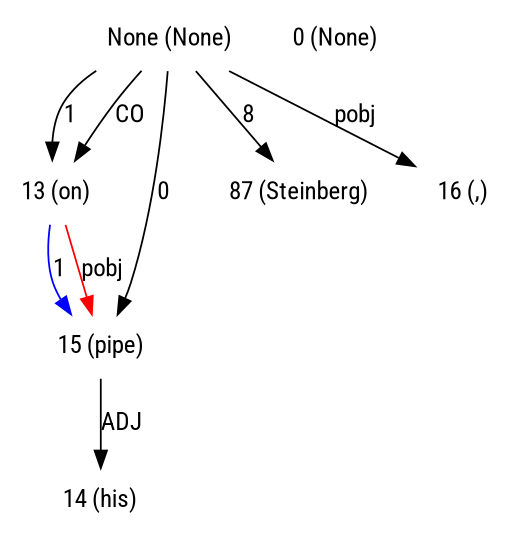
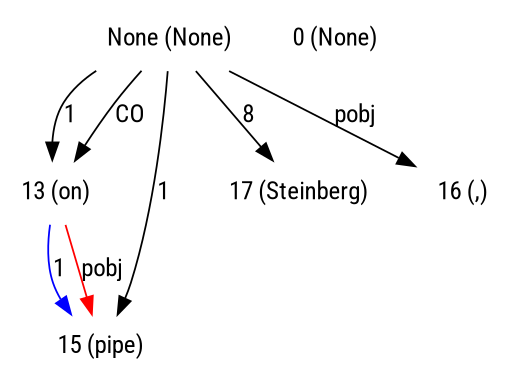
(164, 193) -> (164, 193)
(299, 193) -> (299, 193)
(101, 500) -> none
